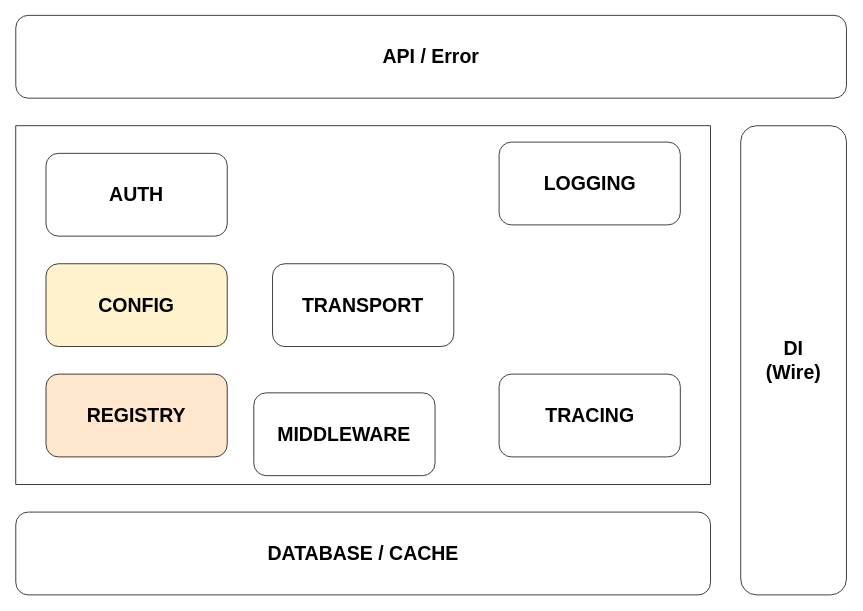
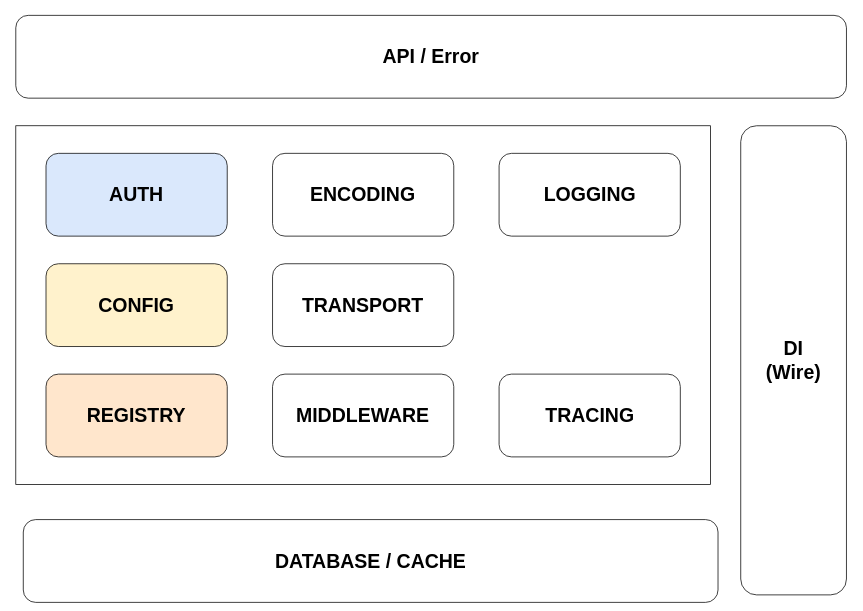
(590, 184) -> (590, 195)
(136, 195) -> (136, 195)
none -> (363, 195)
(344, 434) -> (363, 416)
(363, 554) -> (370, 561)
